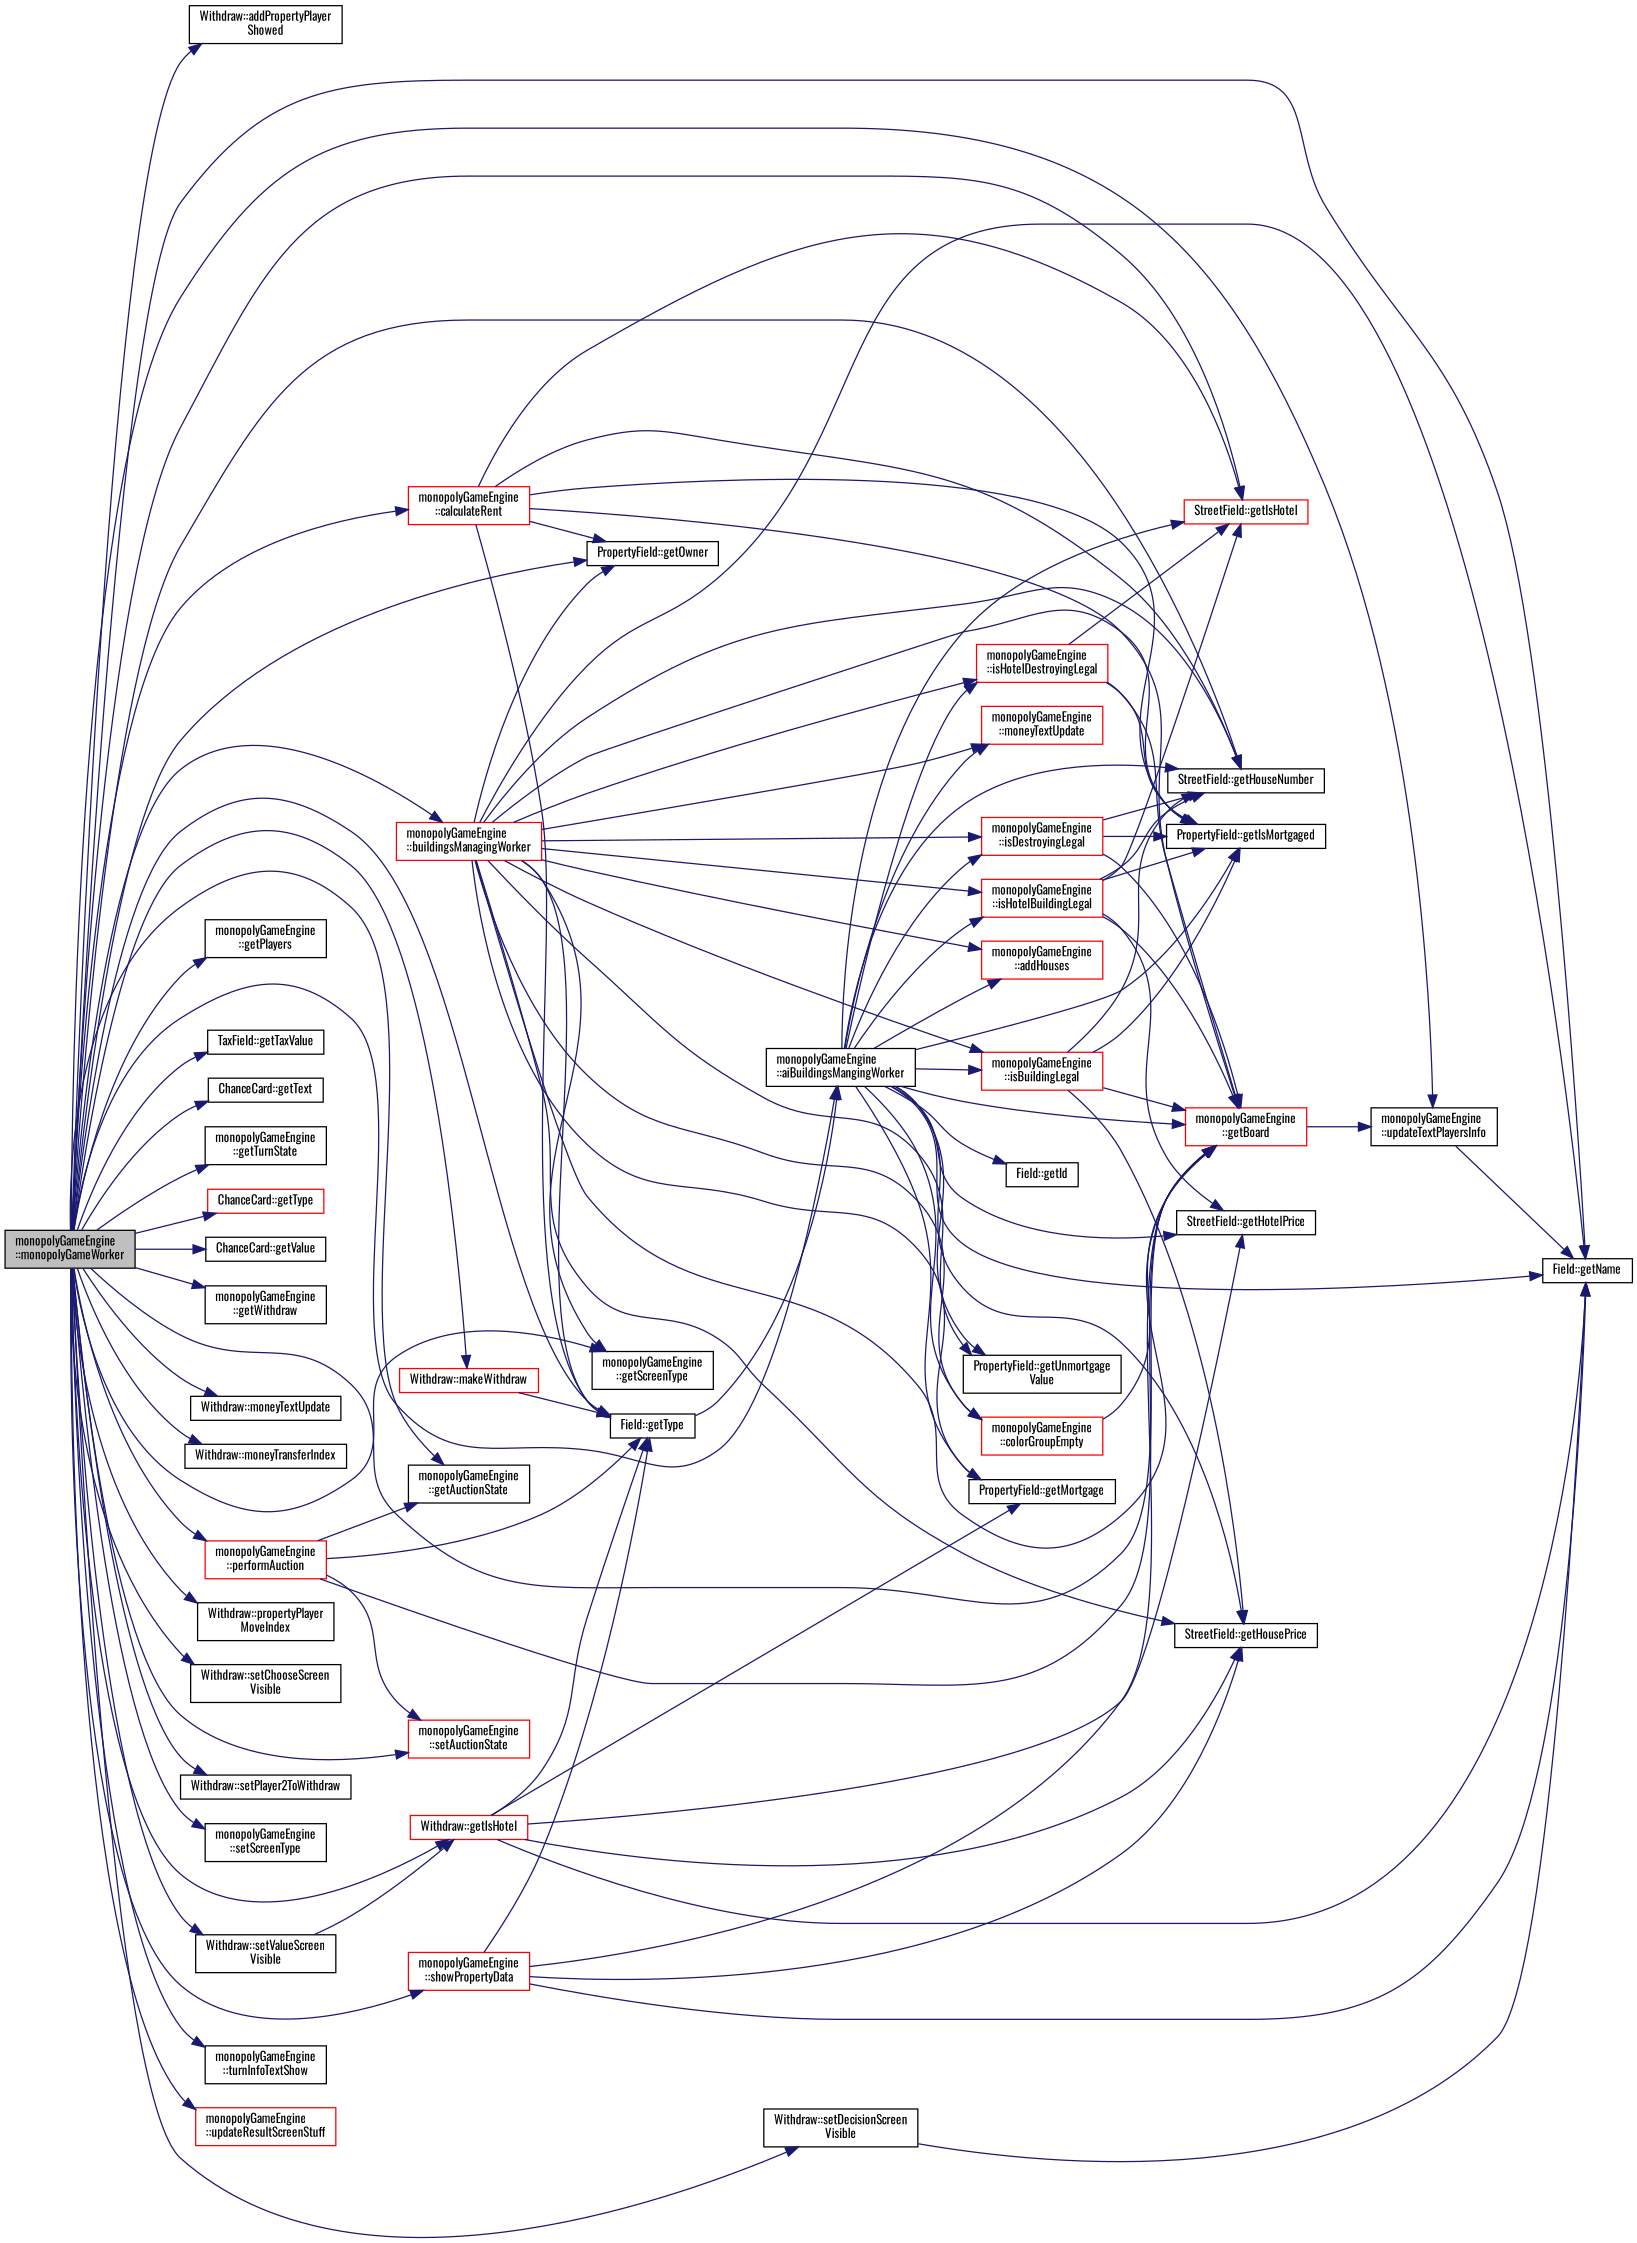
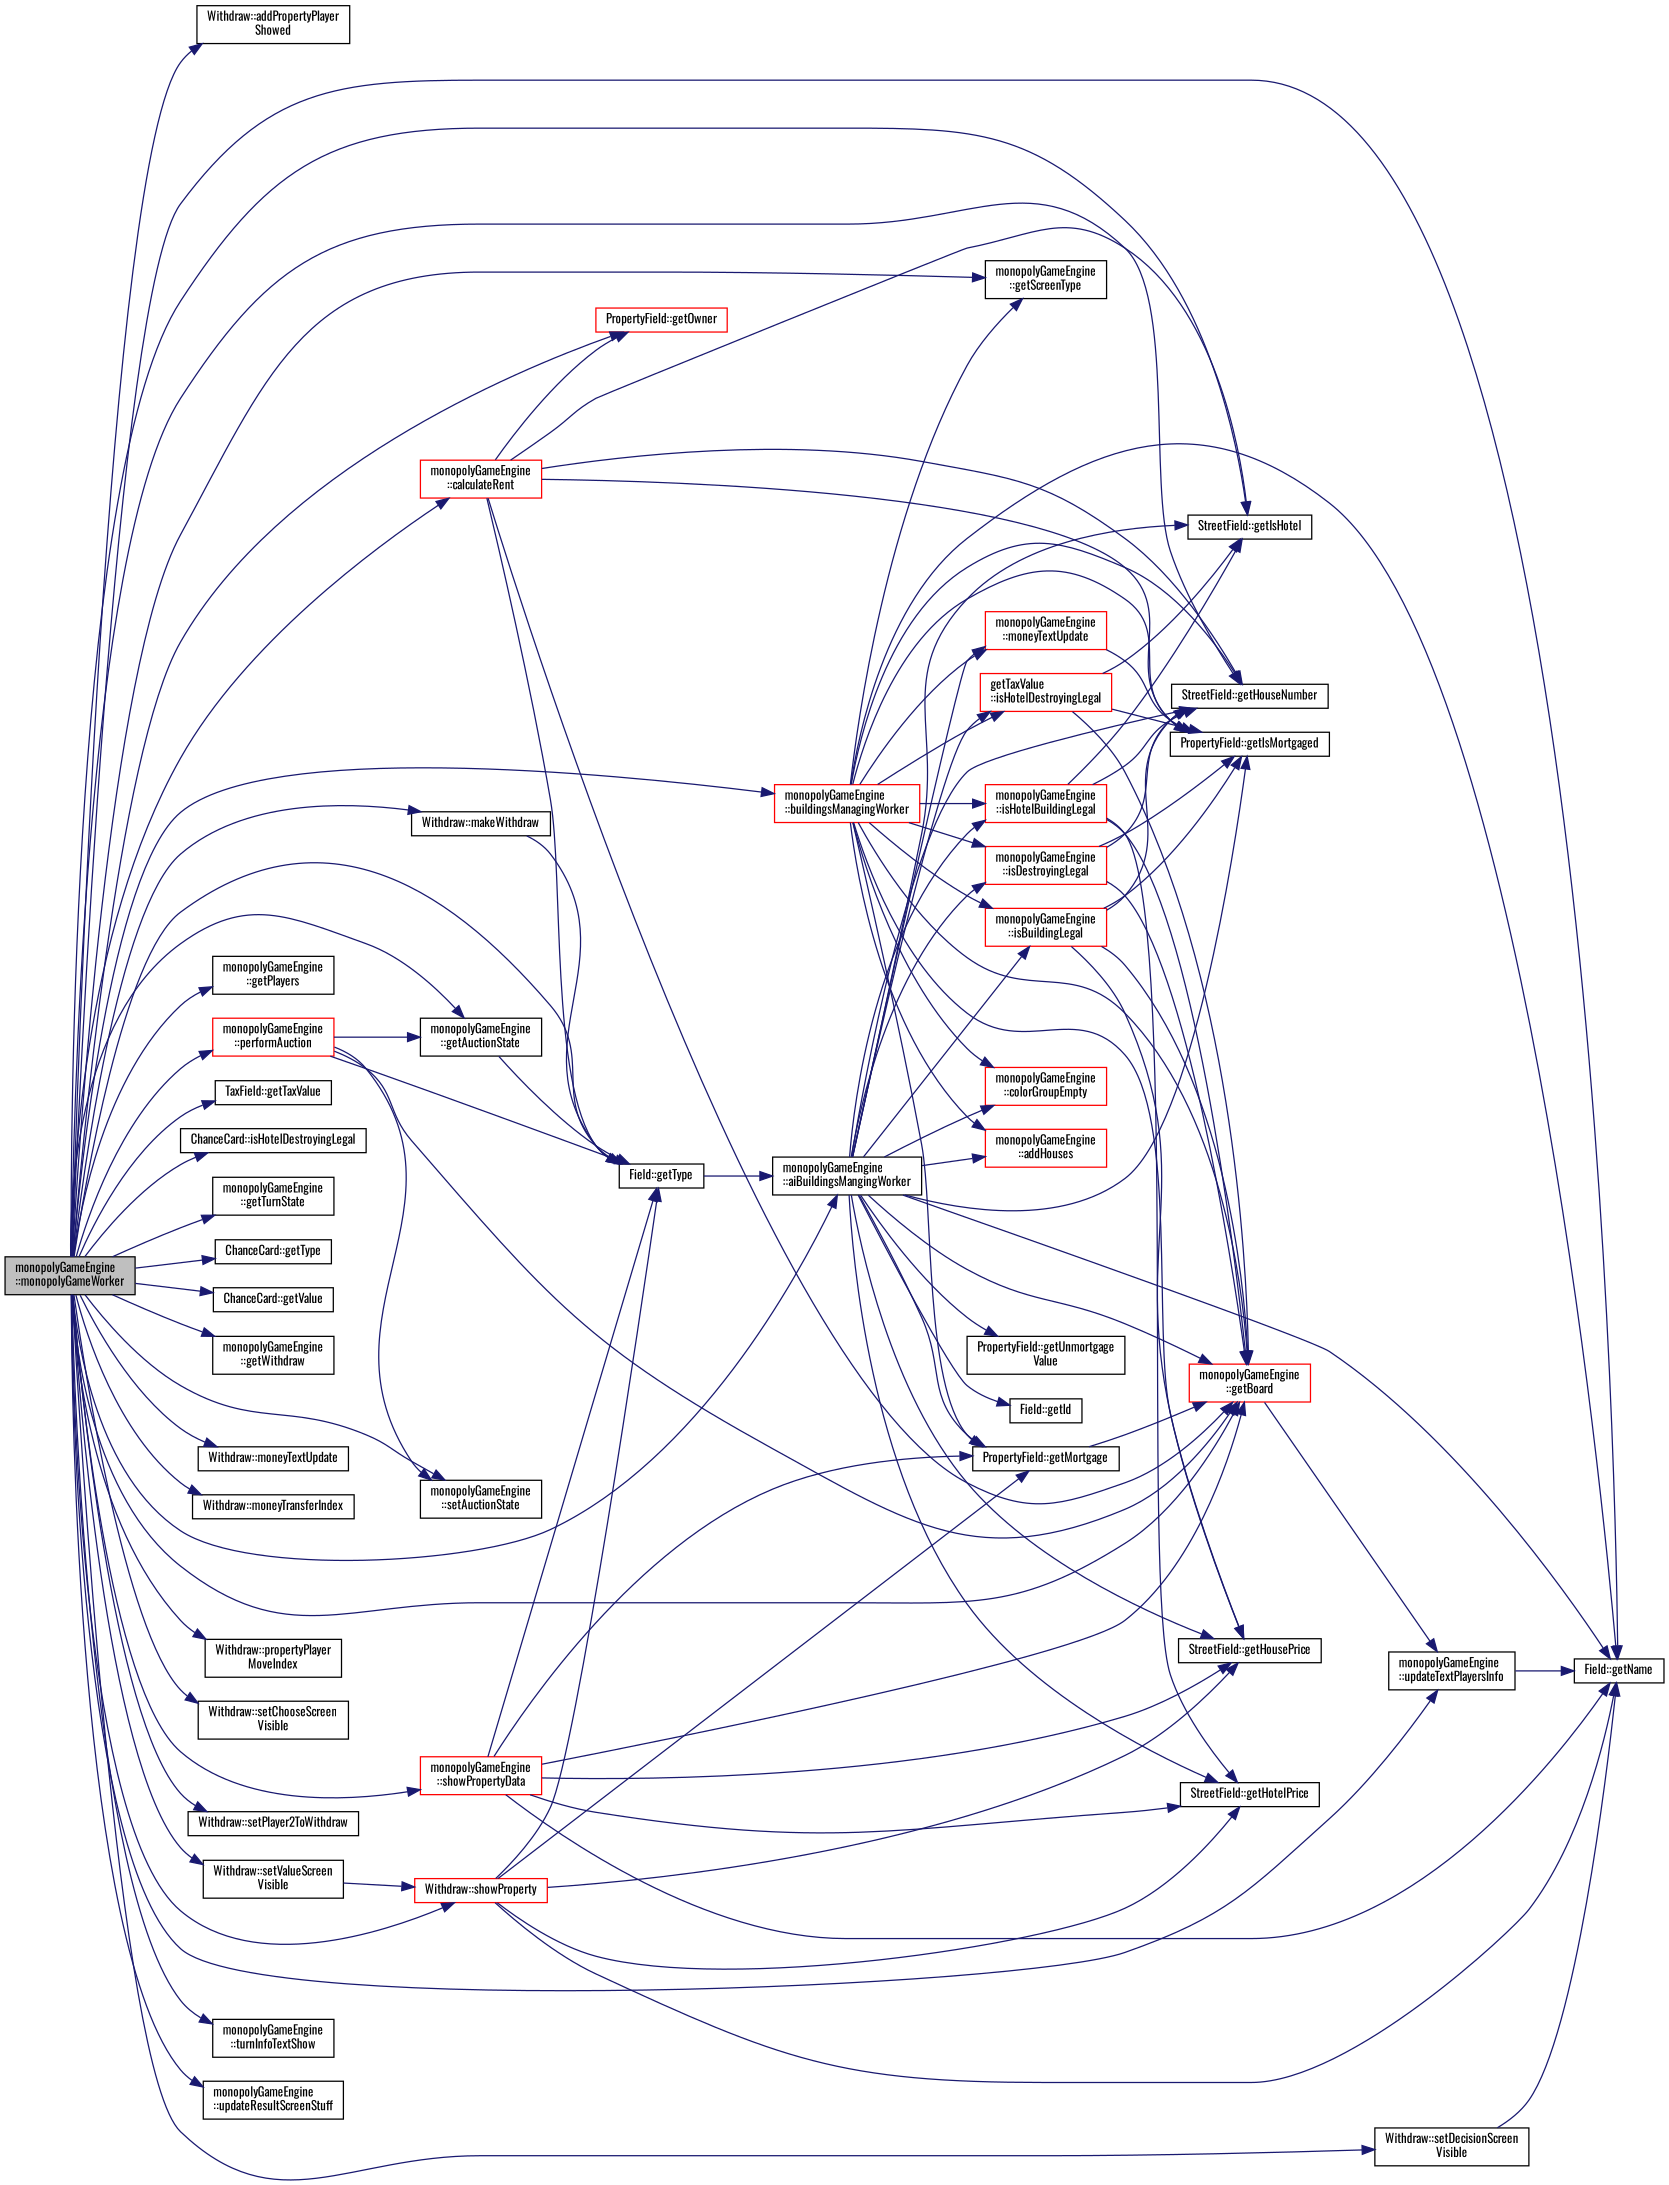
(1246, 512) -> (1250, 527)
(653, 554) -> (662, 320)
(1042, 663) -> (1046, 692)
(526, 674) -> none
(1150, 865) -> (1142, 680)
(266, 1090) -> (273, 1141)
(766, 1099) -> none
(561, 1178) -> (554, 1112)
(266, 1201) -> (273, 1252)
(1148, 1285) -> (1142, 1428)
(469, 1381) -> (481, 824)
none -> (687, 1540)
(469, 1739) -> (481, 1499)
(469, 1827) -> (481, 1891)
none -> (848, 1832)
(266, 1843) -> none
(266, 2127) -> (273, 2100)
